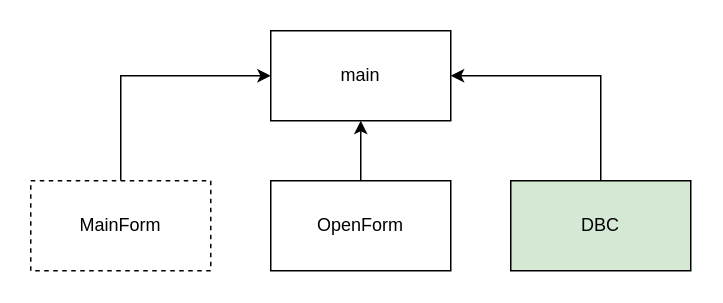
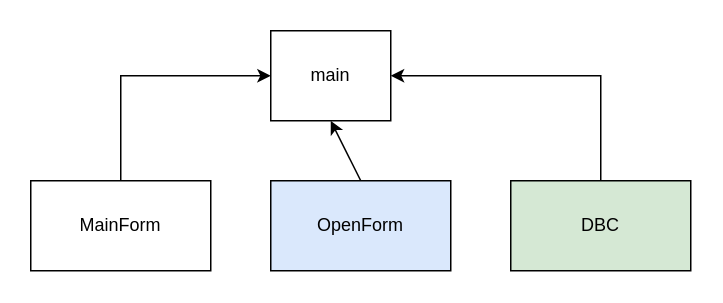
(361, 76) -> (331, 76)
(121, 226) -> (121, 226)
(361, 226) -> (361, 226)
